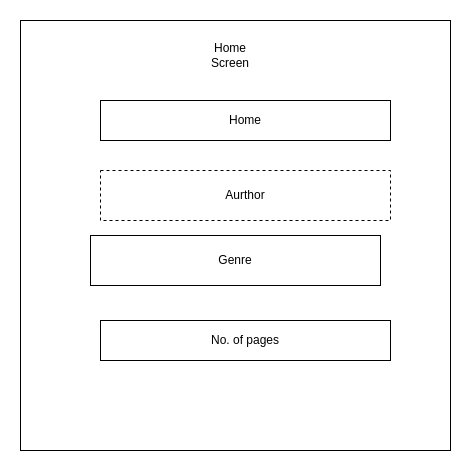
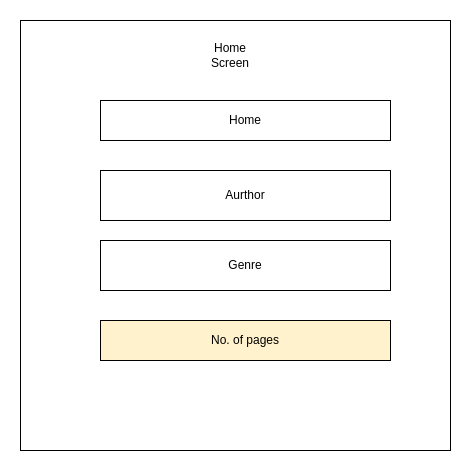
(246, 196) -> (246, 196)
(236, 261) -> (246, 266)
(246, 341) -> (246, 341)
